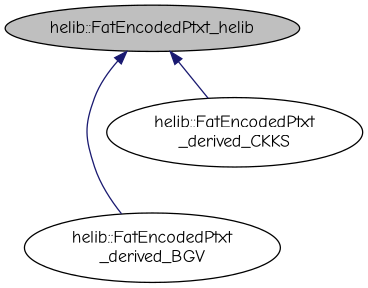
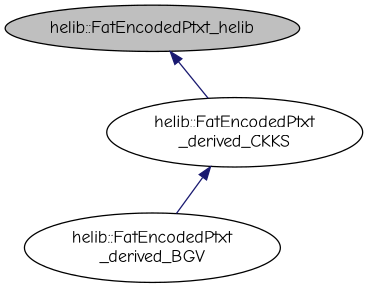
(87, 138) -> (190, 195)
